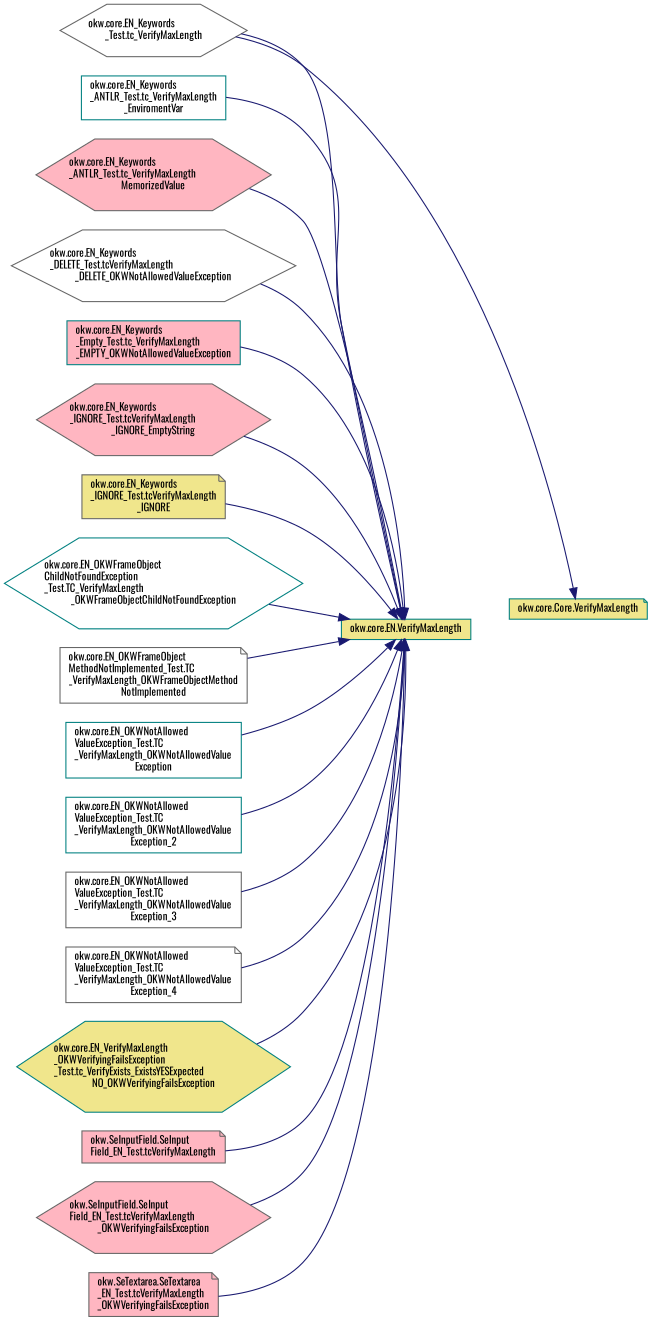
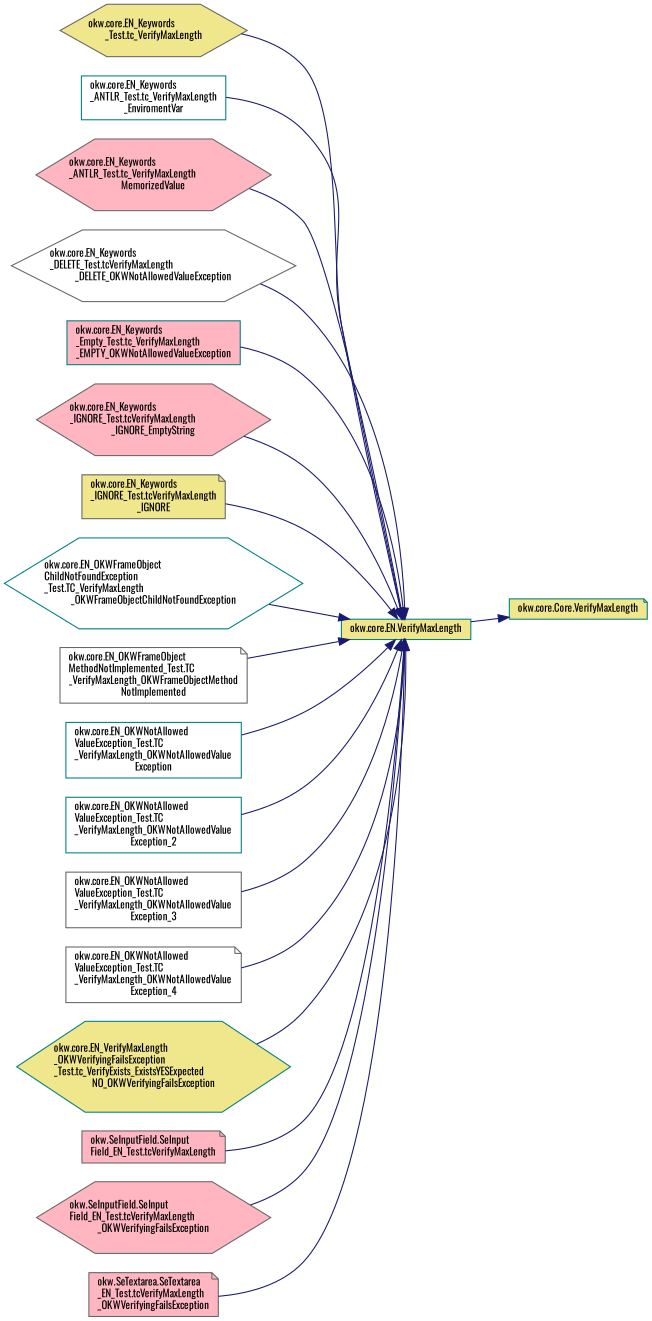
(154, 30) -> (154, 30)
(463, 271) -> (485, 620)
